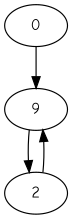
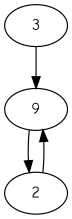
(36, 26) -> (36, 26)
